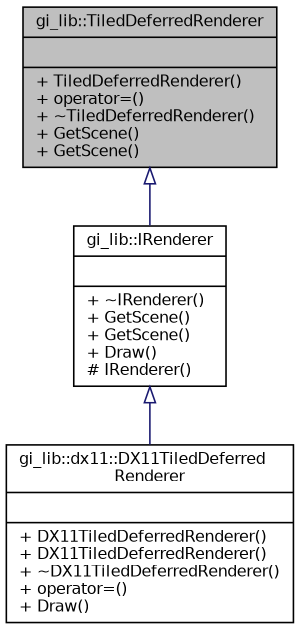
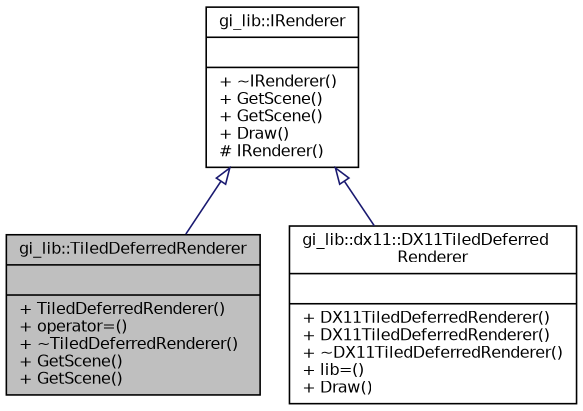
(150, 205) -> (203, 208)
(74, 589) -> (334, 370)
